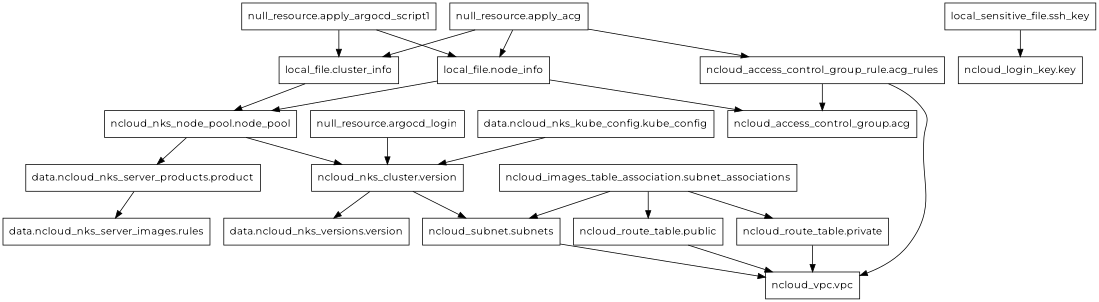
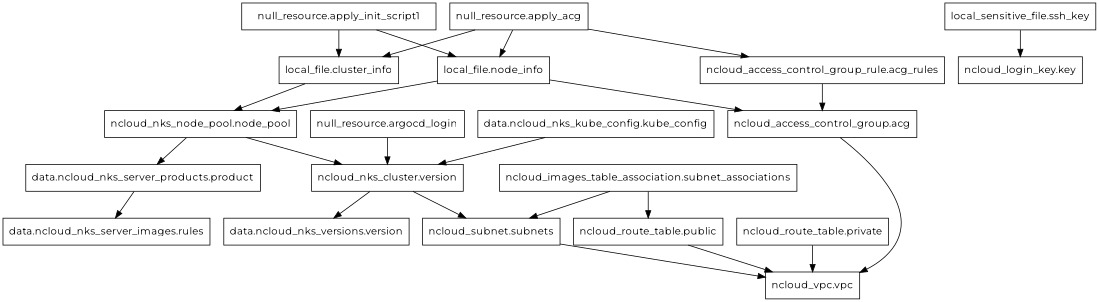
(339, 16) -> (339, 16)
(925, 182) -> (896, 200)
(727, 204) -> none
